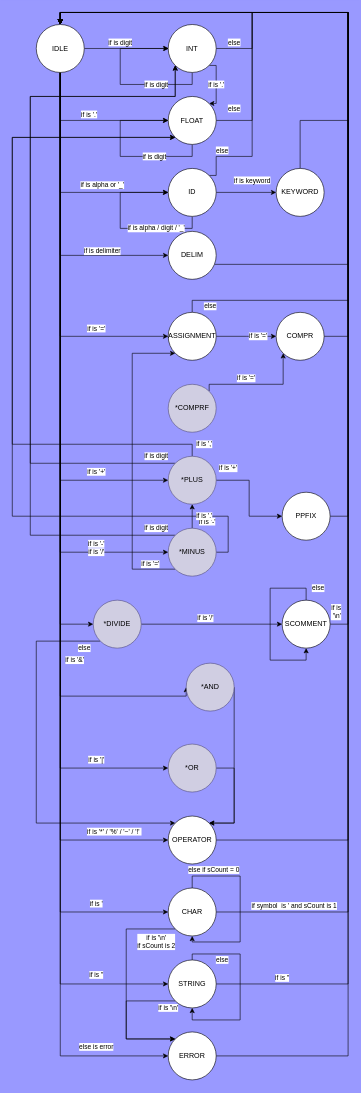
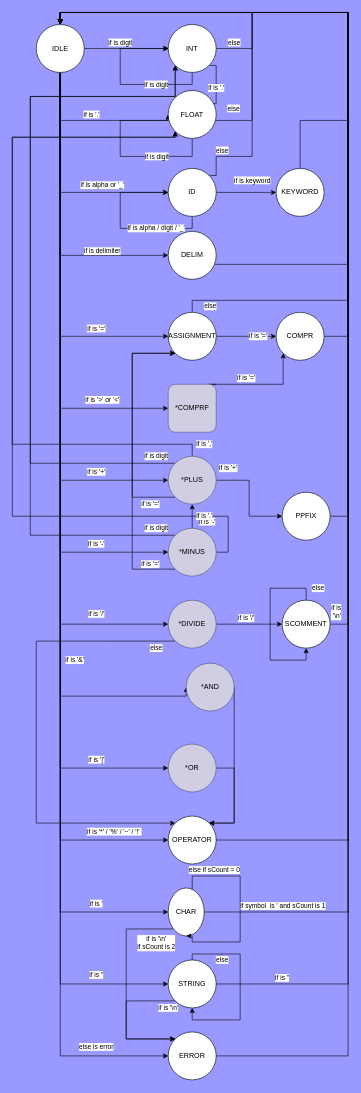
(192, 120) -> (192, 114)
none -> (162, 408)
(192, 408) -> (192, 408)
none -> (155, 497)
(117, 624) -> (192, 624)
(192, 912) -> (186, 912)
